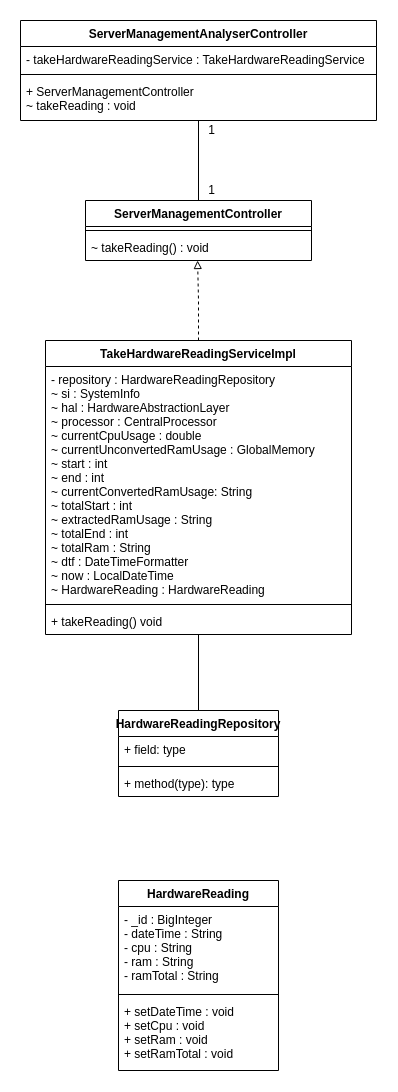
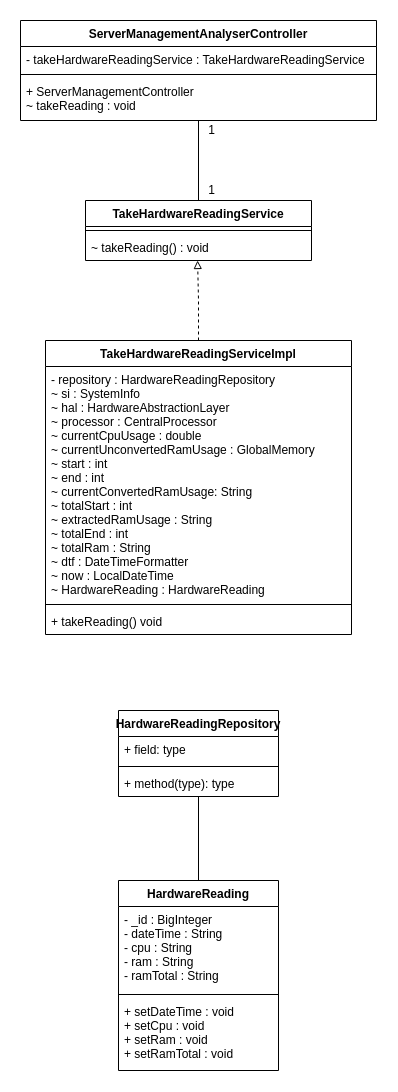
(198, 214) -> (198, 214)
(199, 673) -> none
none -> (199, 839)
